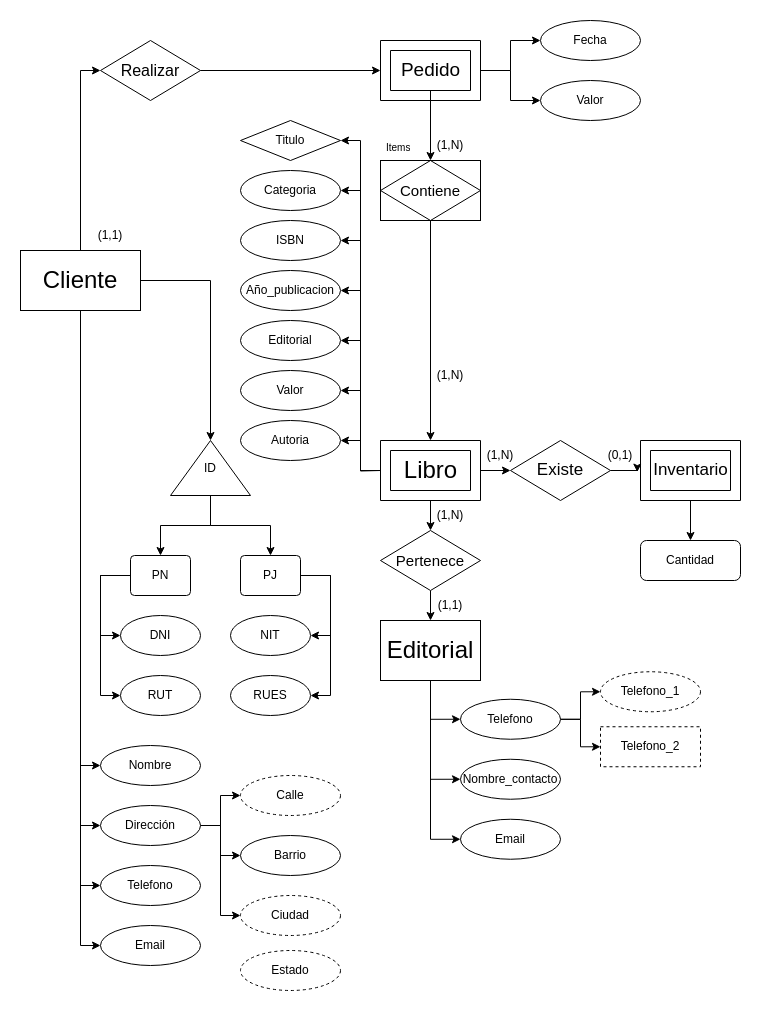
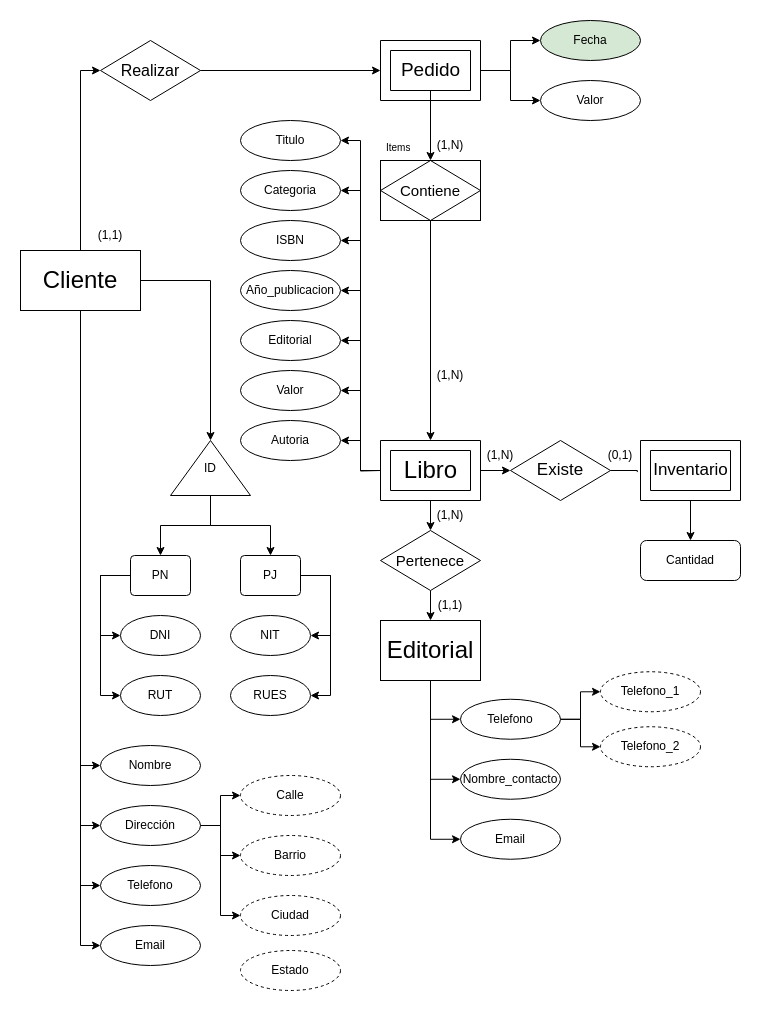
(591, 41) -> (591, 41)
(291, 141) -> (291, 141)
(637, 471) -> (636, 471)
(651, 747) -> (651, 747)
(291, 856) -> (291, 856)
